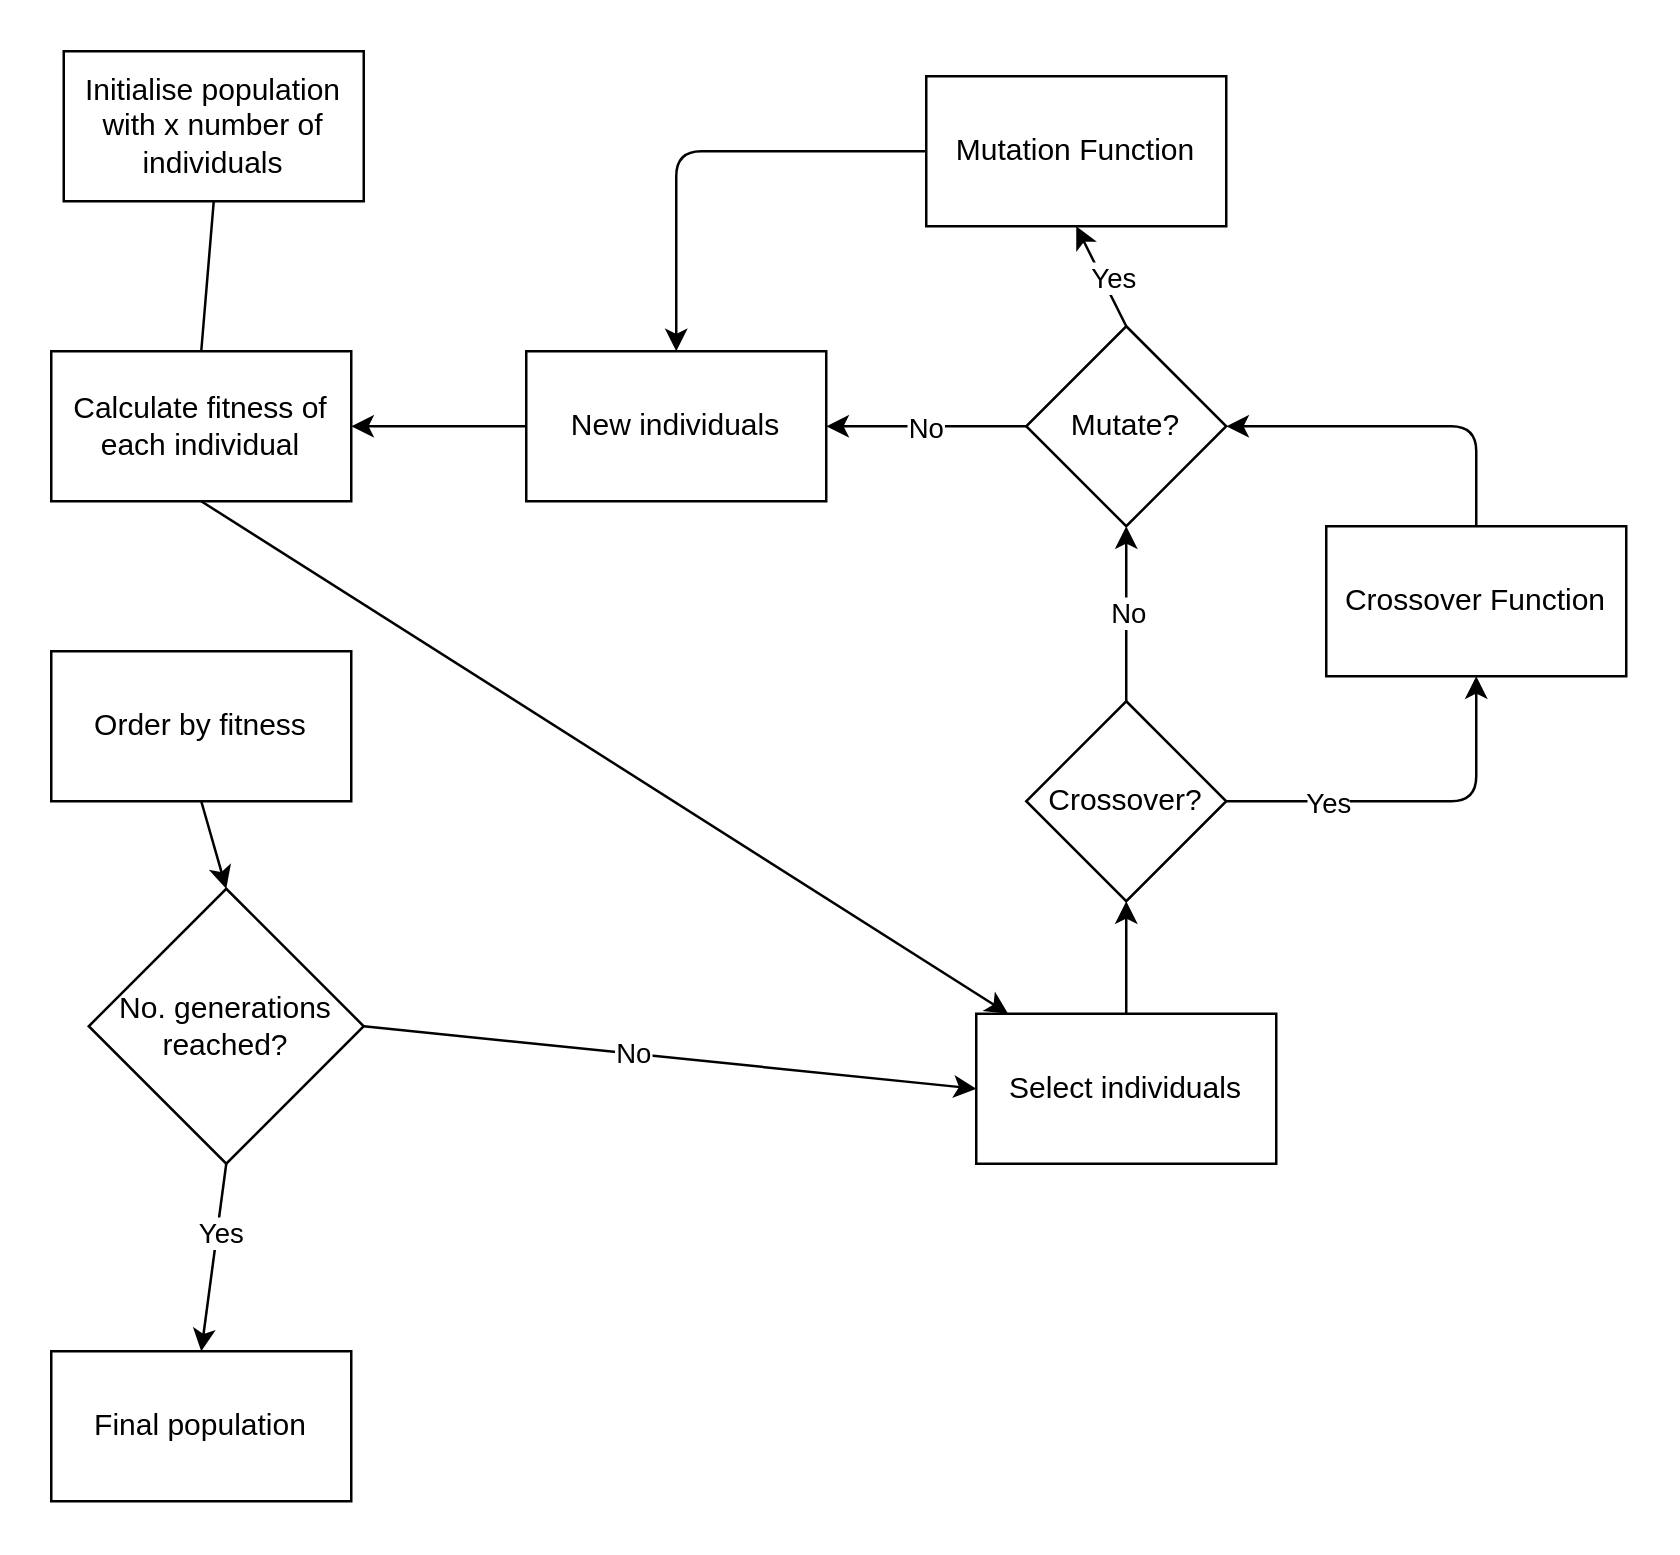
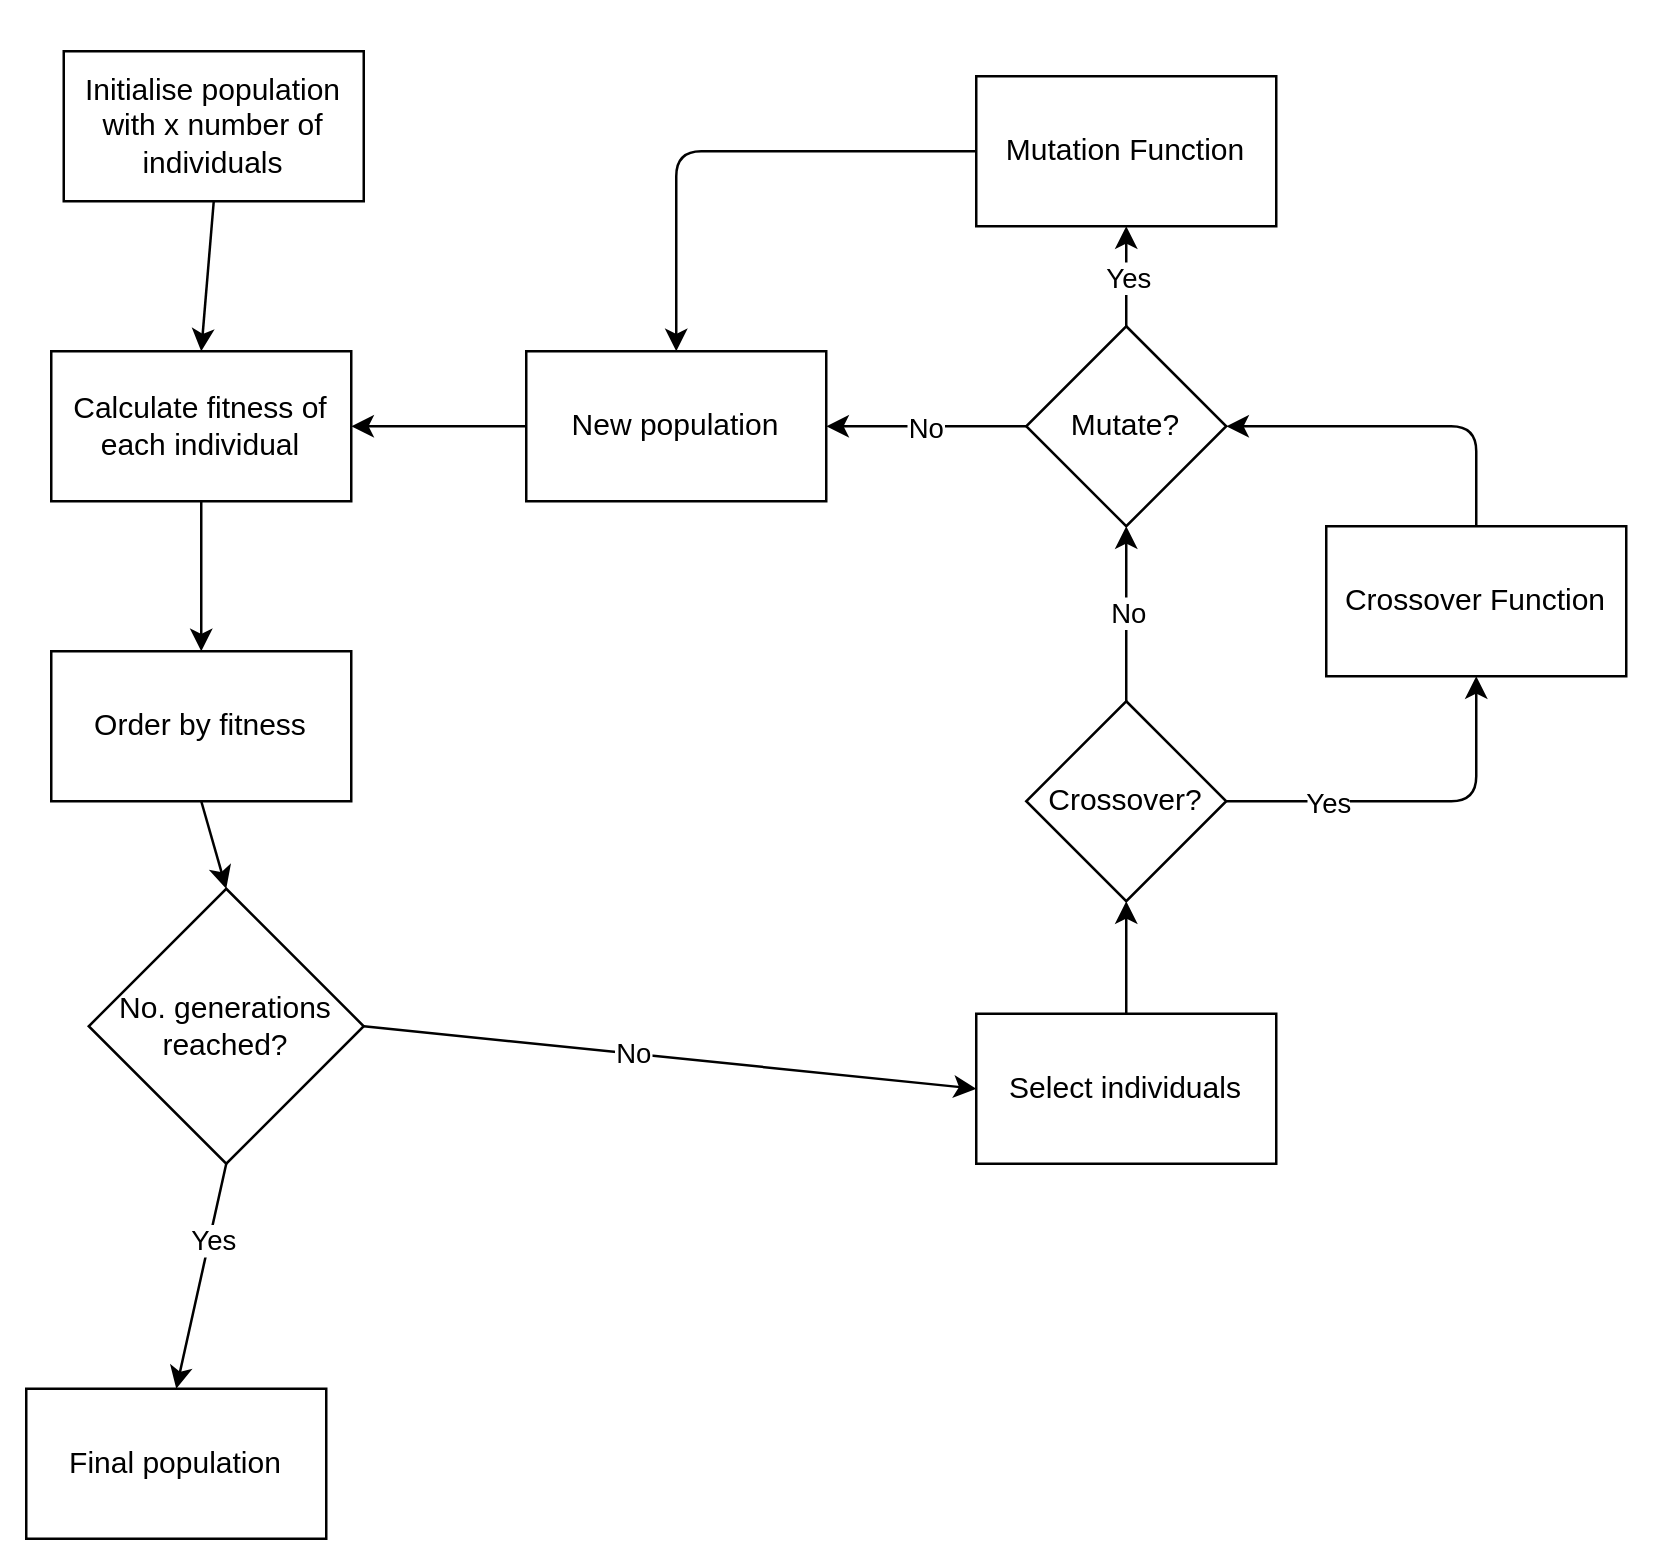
(1076, 151) -> (1126, 151)
(202, 340) -> (203, 333)
(676, 426) -> (676, 426)
(598, 753) -> (201, 568)
(201, 1426) -> (176, 1464)
